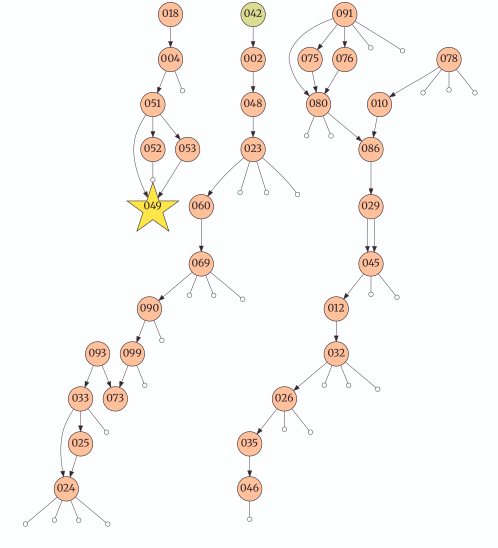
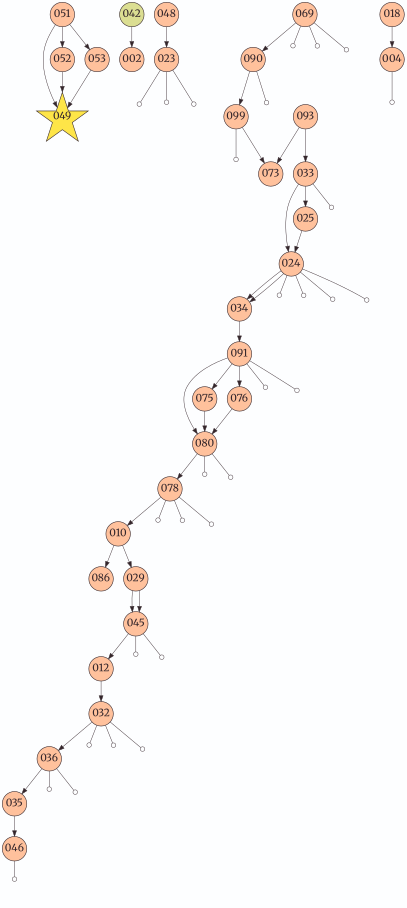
(163, 79) -> none
(253, 79) -> none
(342, 125) -> (189, 464)
(153, 170) -> (62, 79)
(371, 175) -> (126, 554)
(201, 207) -> none
none -> (239, 309)
(284, 399) -> (49, 759)
